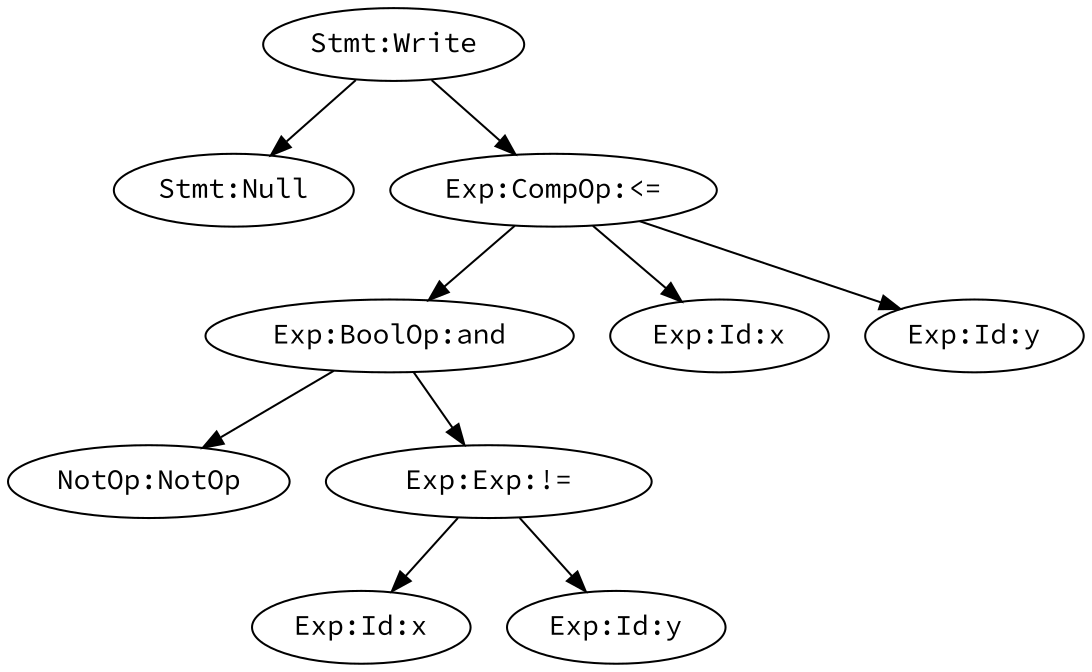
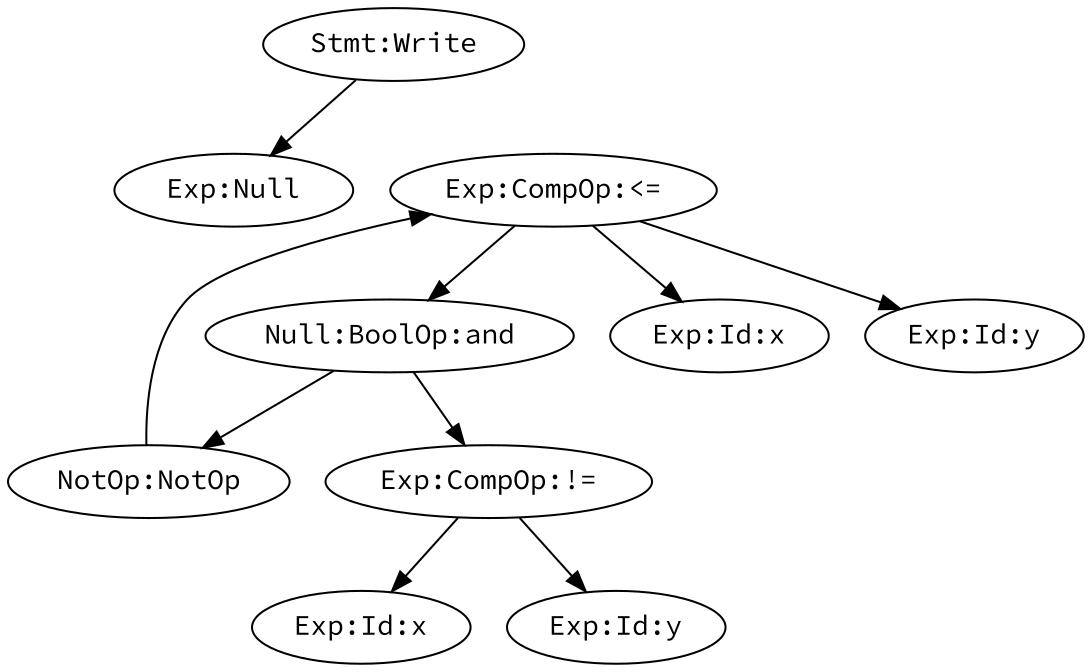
(466, 110) -> (222, 276)
(234, 190) -> (234, 190)
(390, 336) -> (390, 336)
(489, 482) -> (489, 482)
